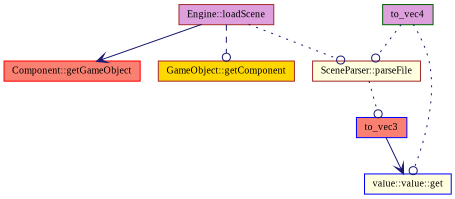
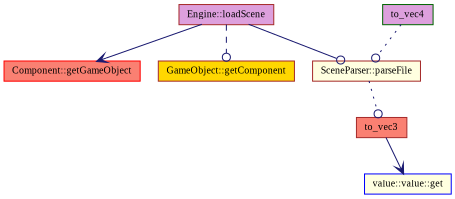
(293, 41) -> (293, 41)
(431, 95) -> none
(382, 128) -> (382, 128)
